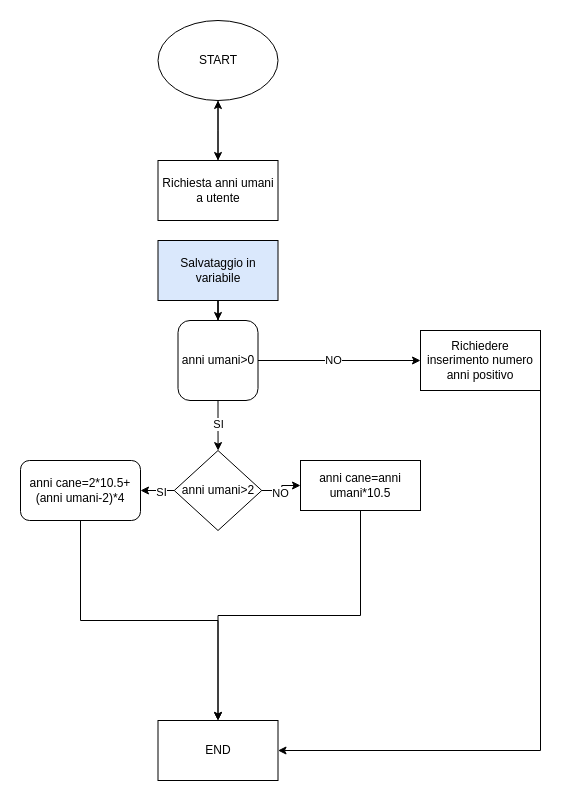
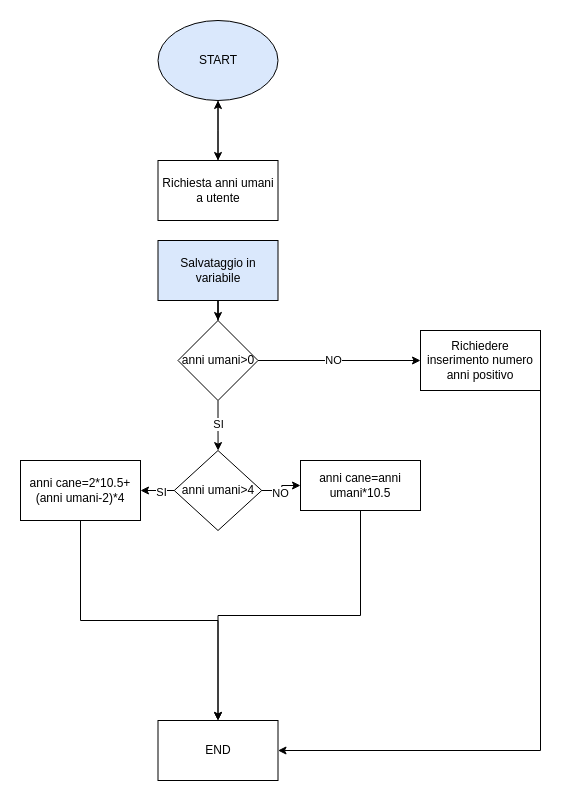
(218, 61) -> (218, 61)
(218, 361) -> (218, 361)
(81, 491) -> (81, 491)
(219, 491) -> (219, 491)
